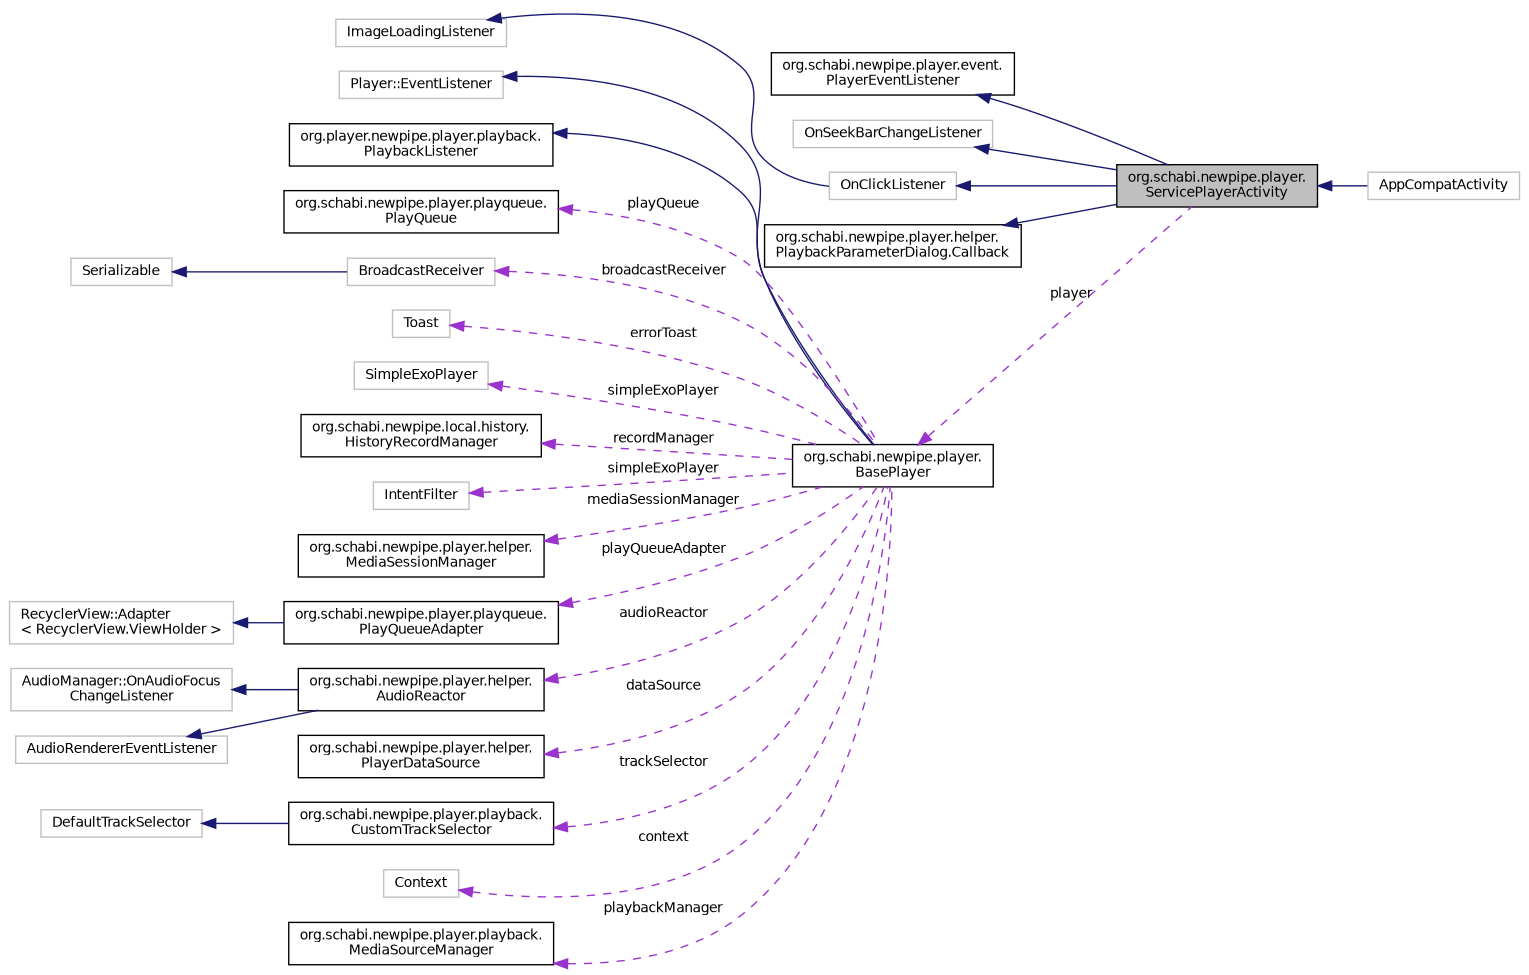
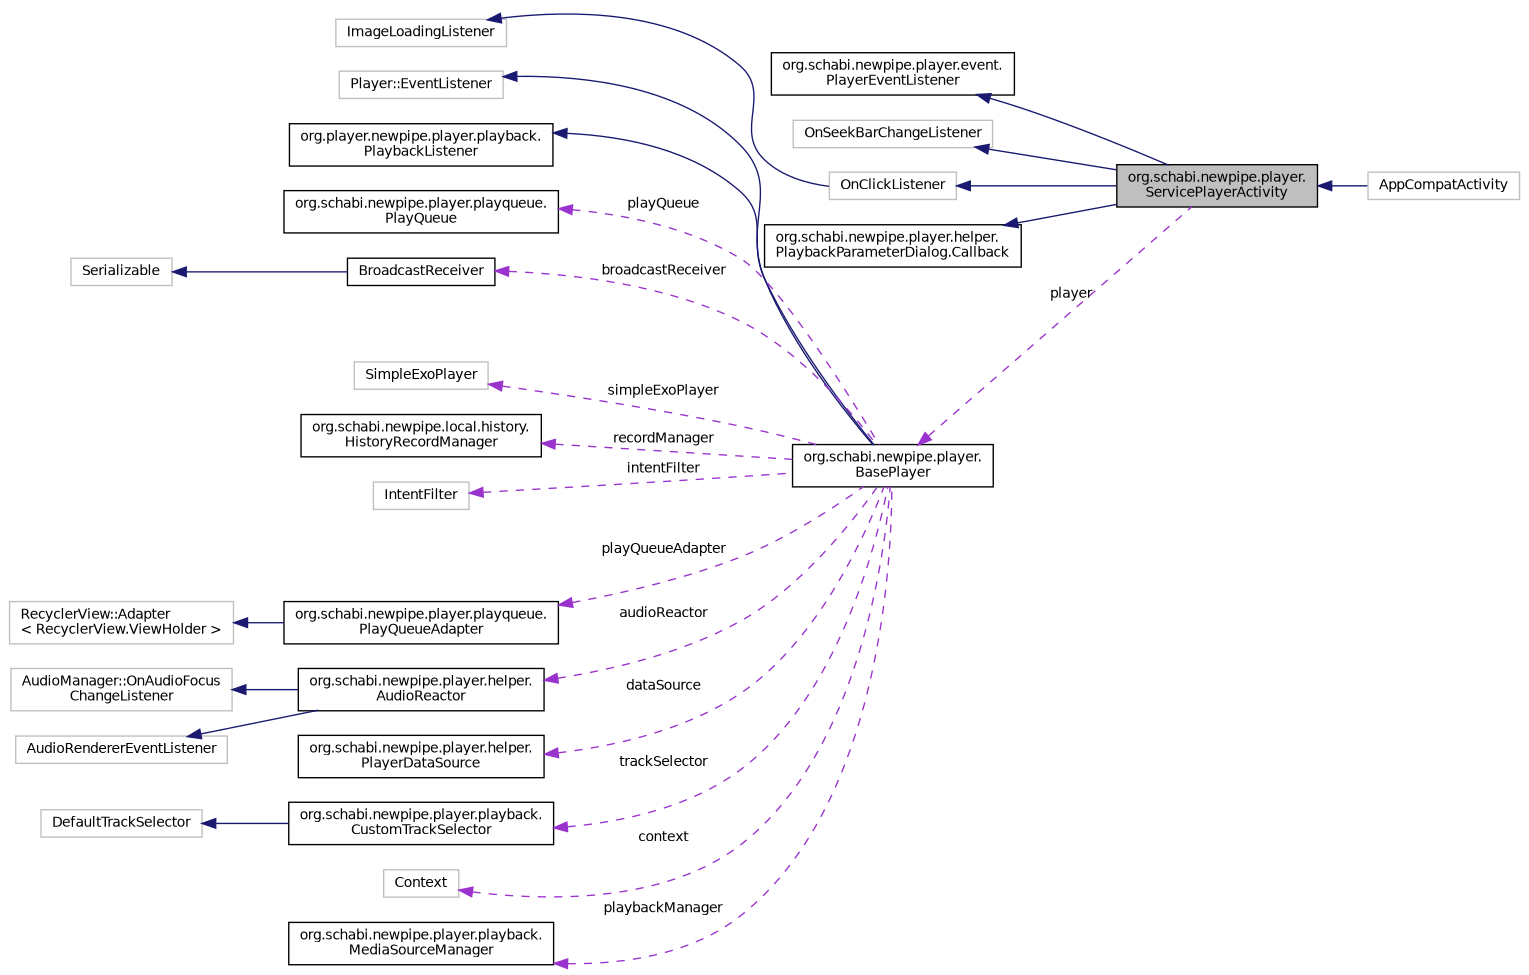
(421, 272) -> (421, 272)
(421, 324) -> none
(661, 469) -> (661, 469)
(421, 556) -> none
